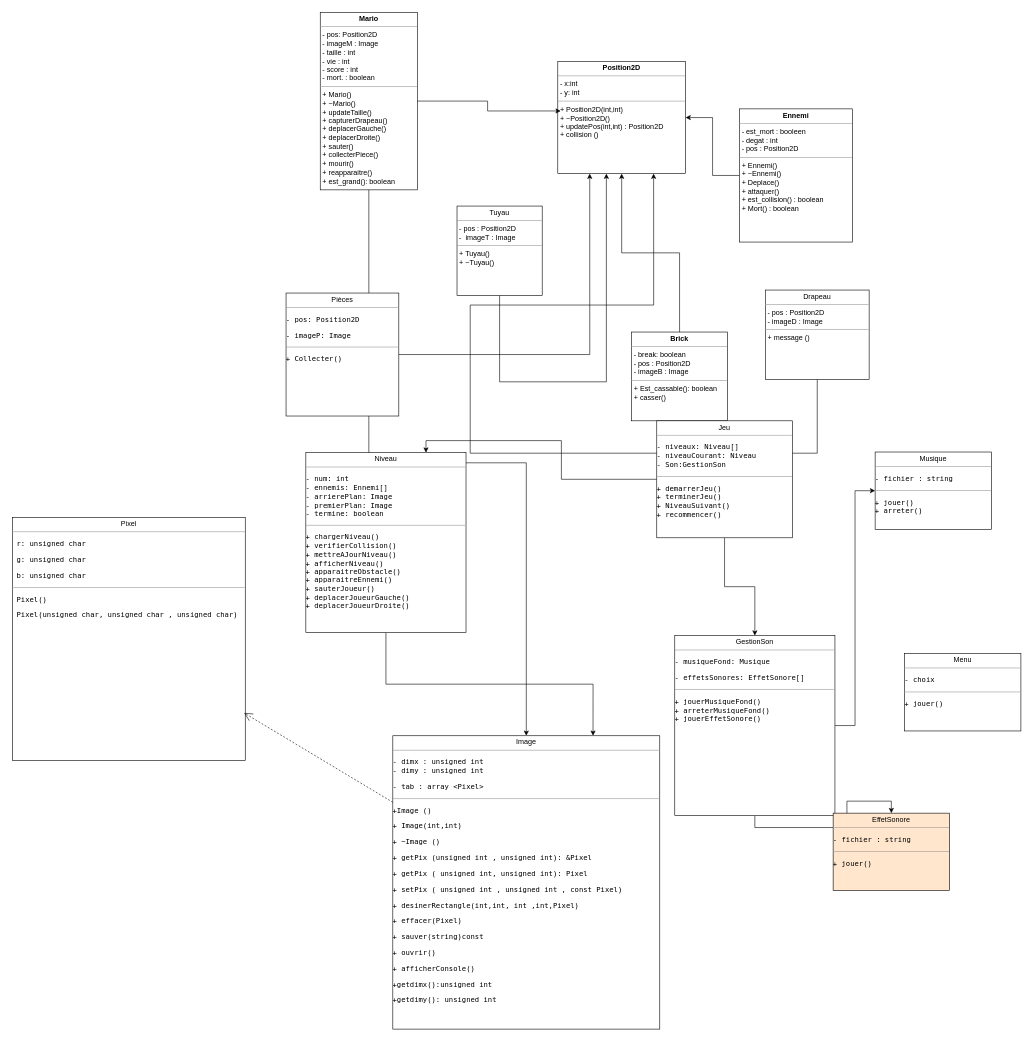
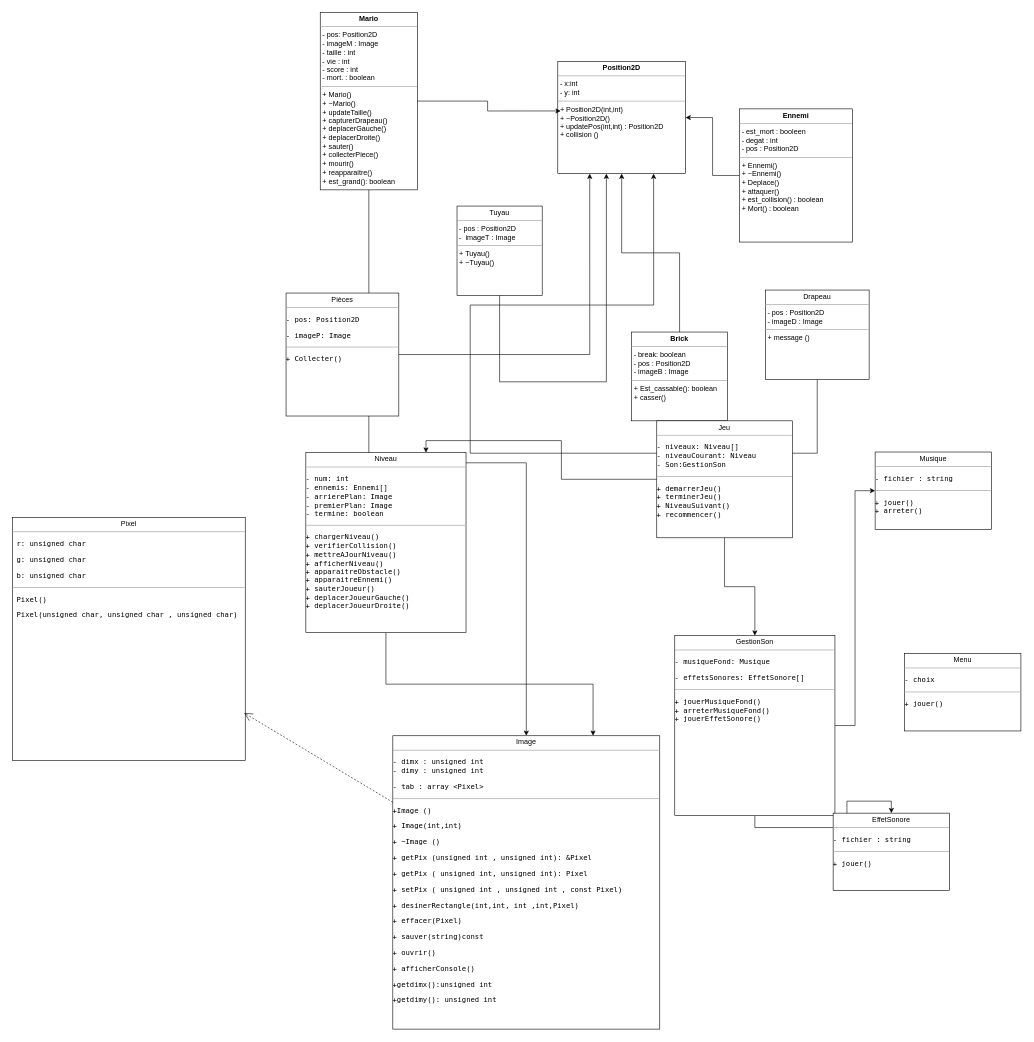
(891, 852) -> (891, 852)
